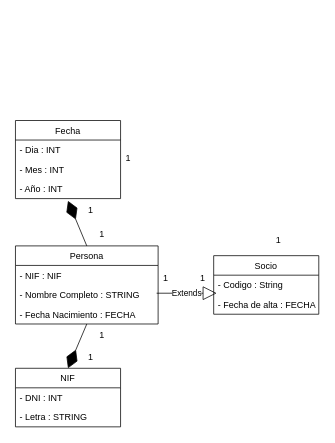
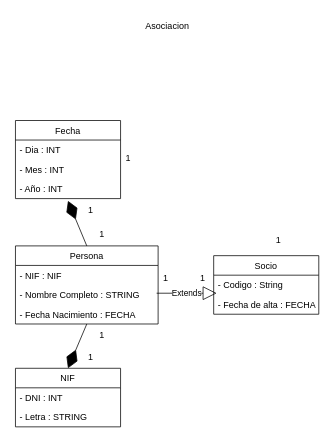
none -> (167, 27)
